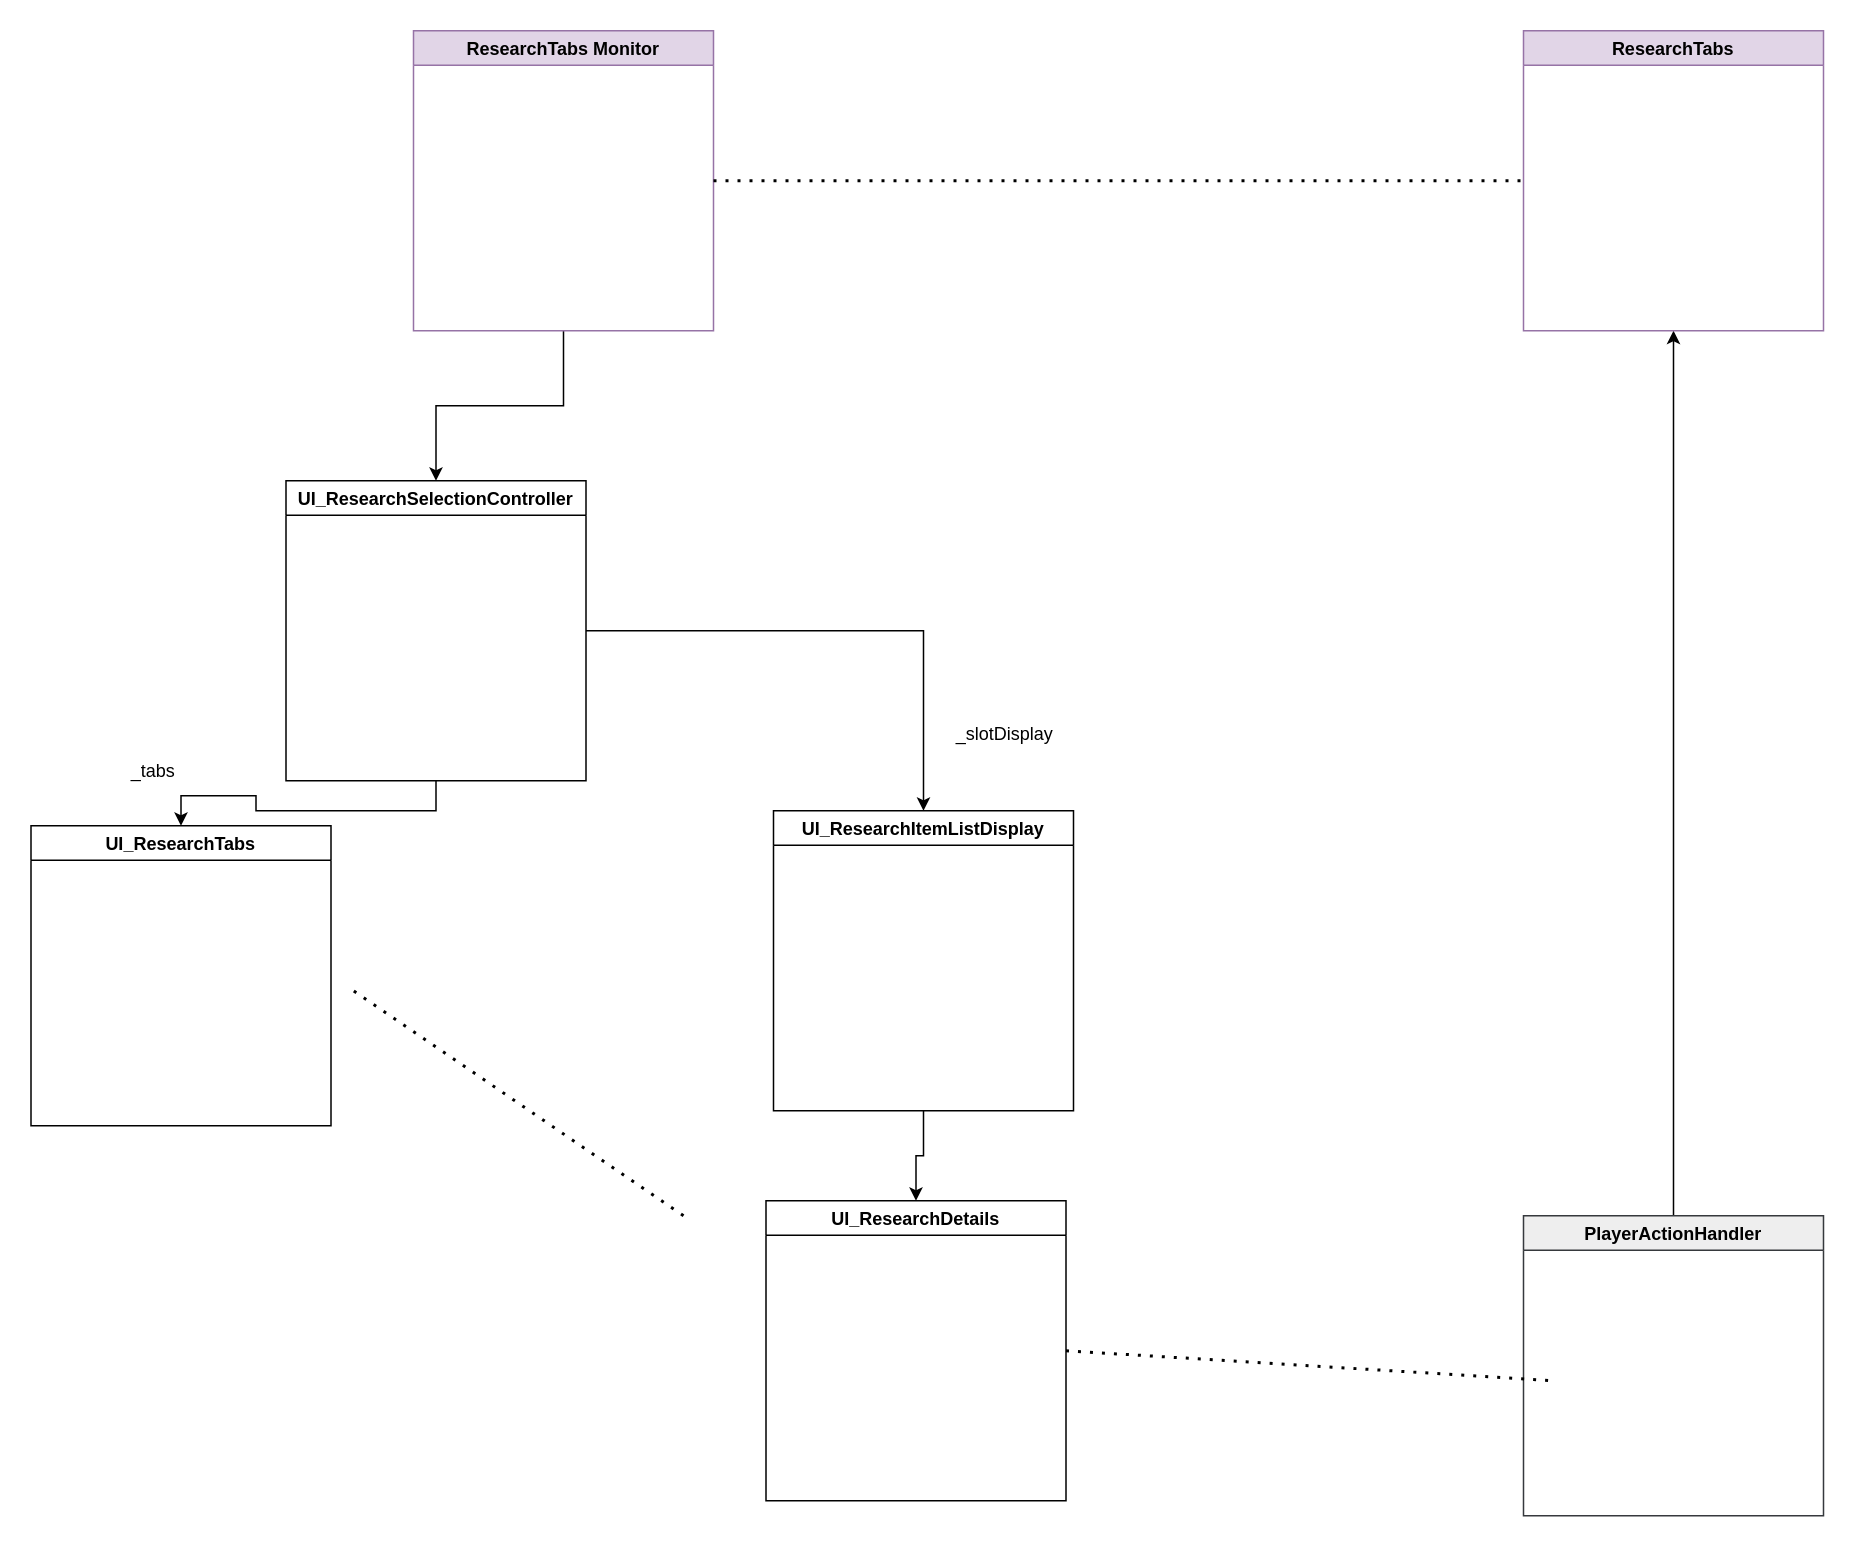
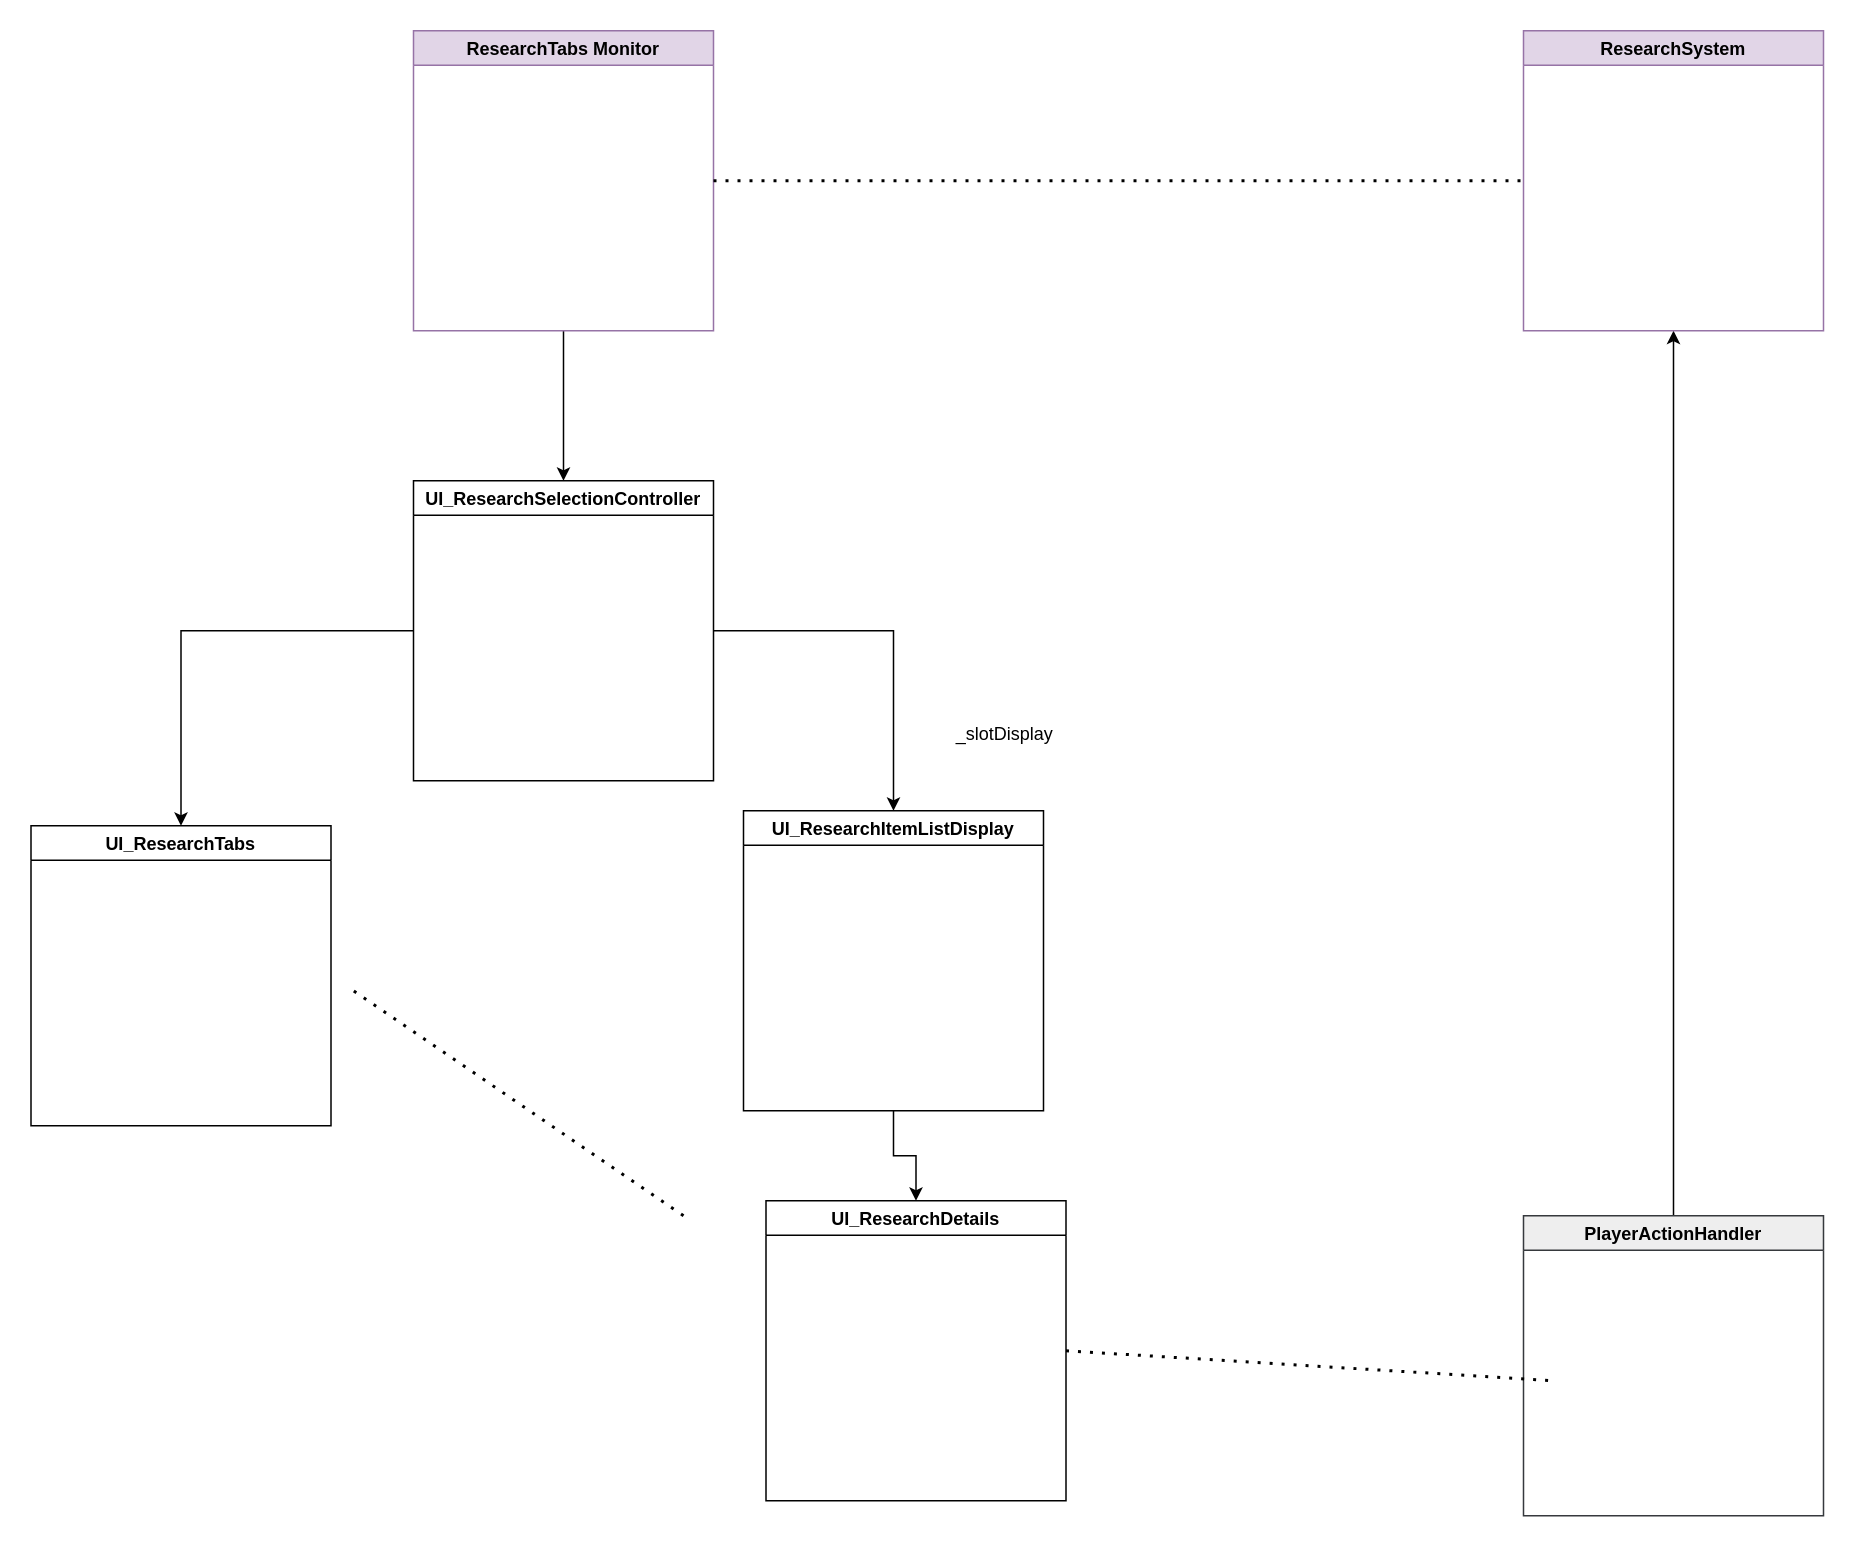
(1673, 49) -> (1673, 49)
(436, 631) -> (563, 631)
(166, 773) -> none
(923, 961) -> (893, 961)
